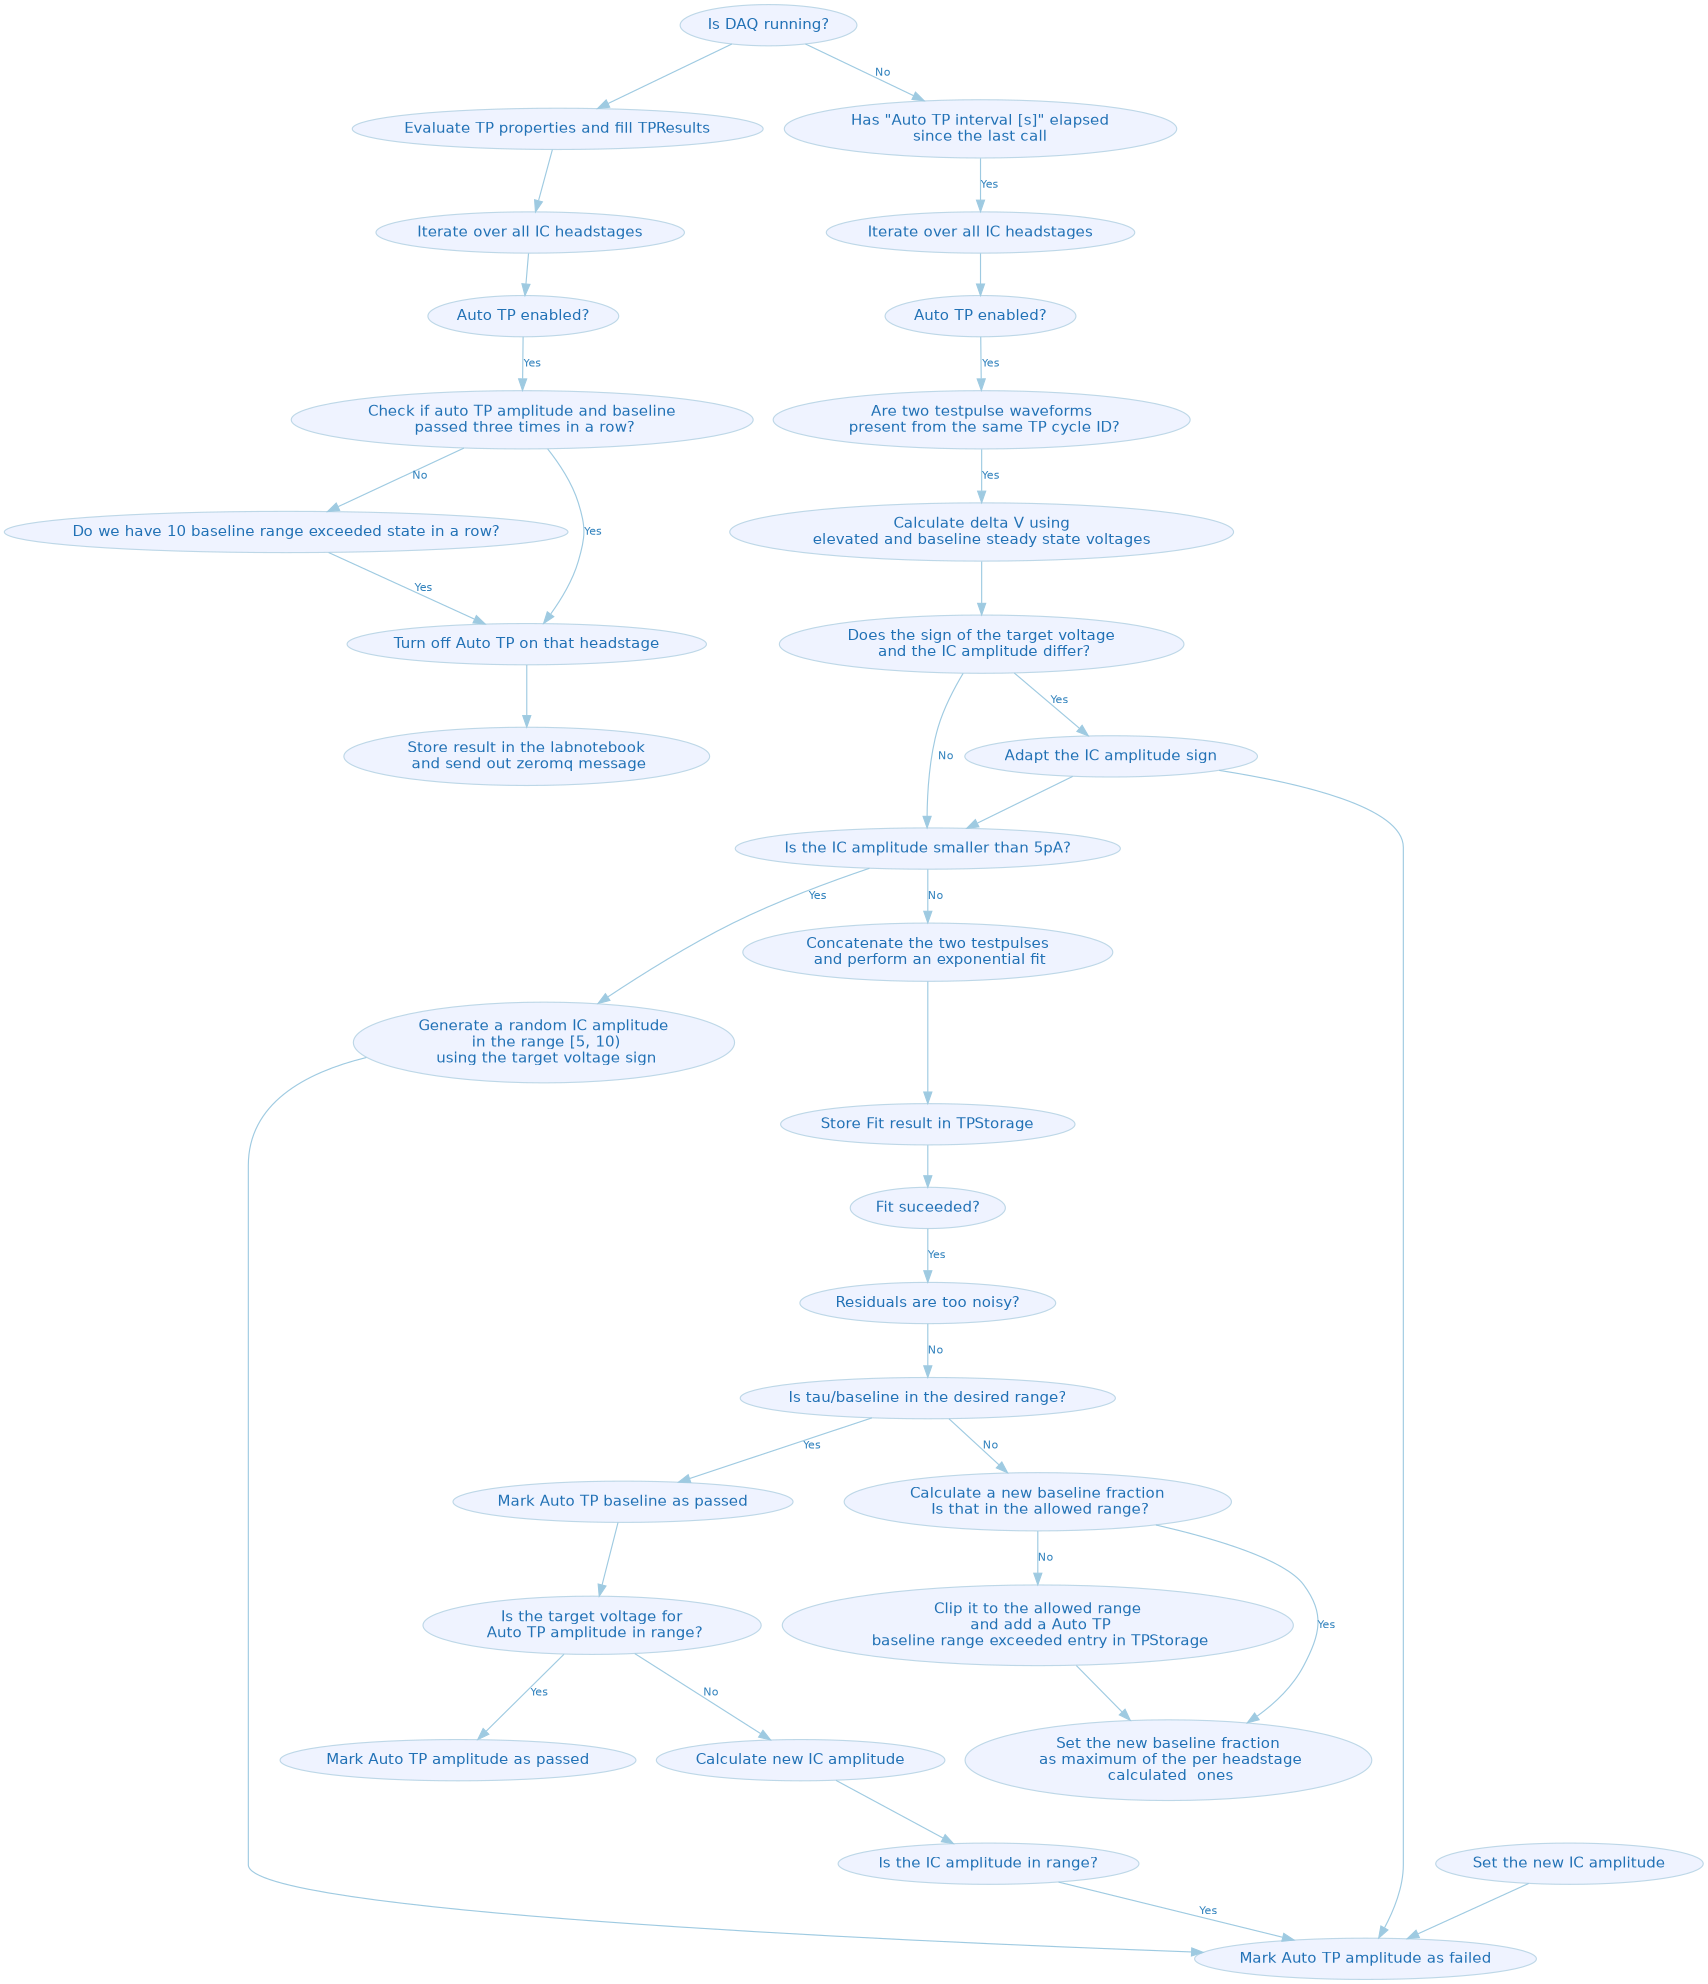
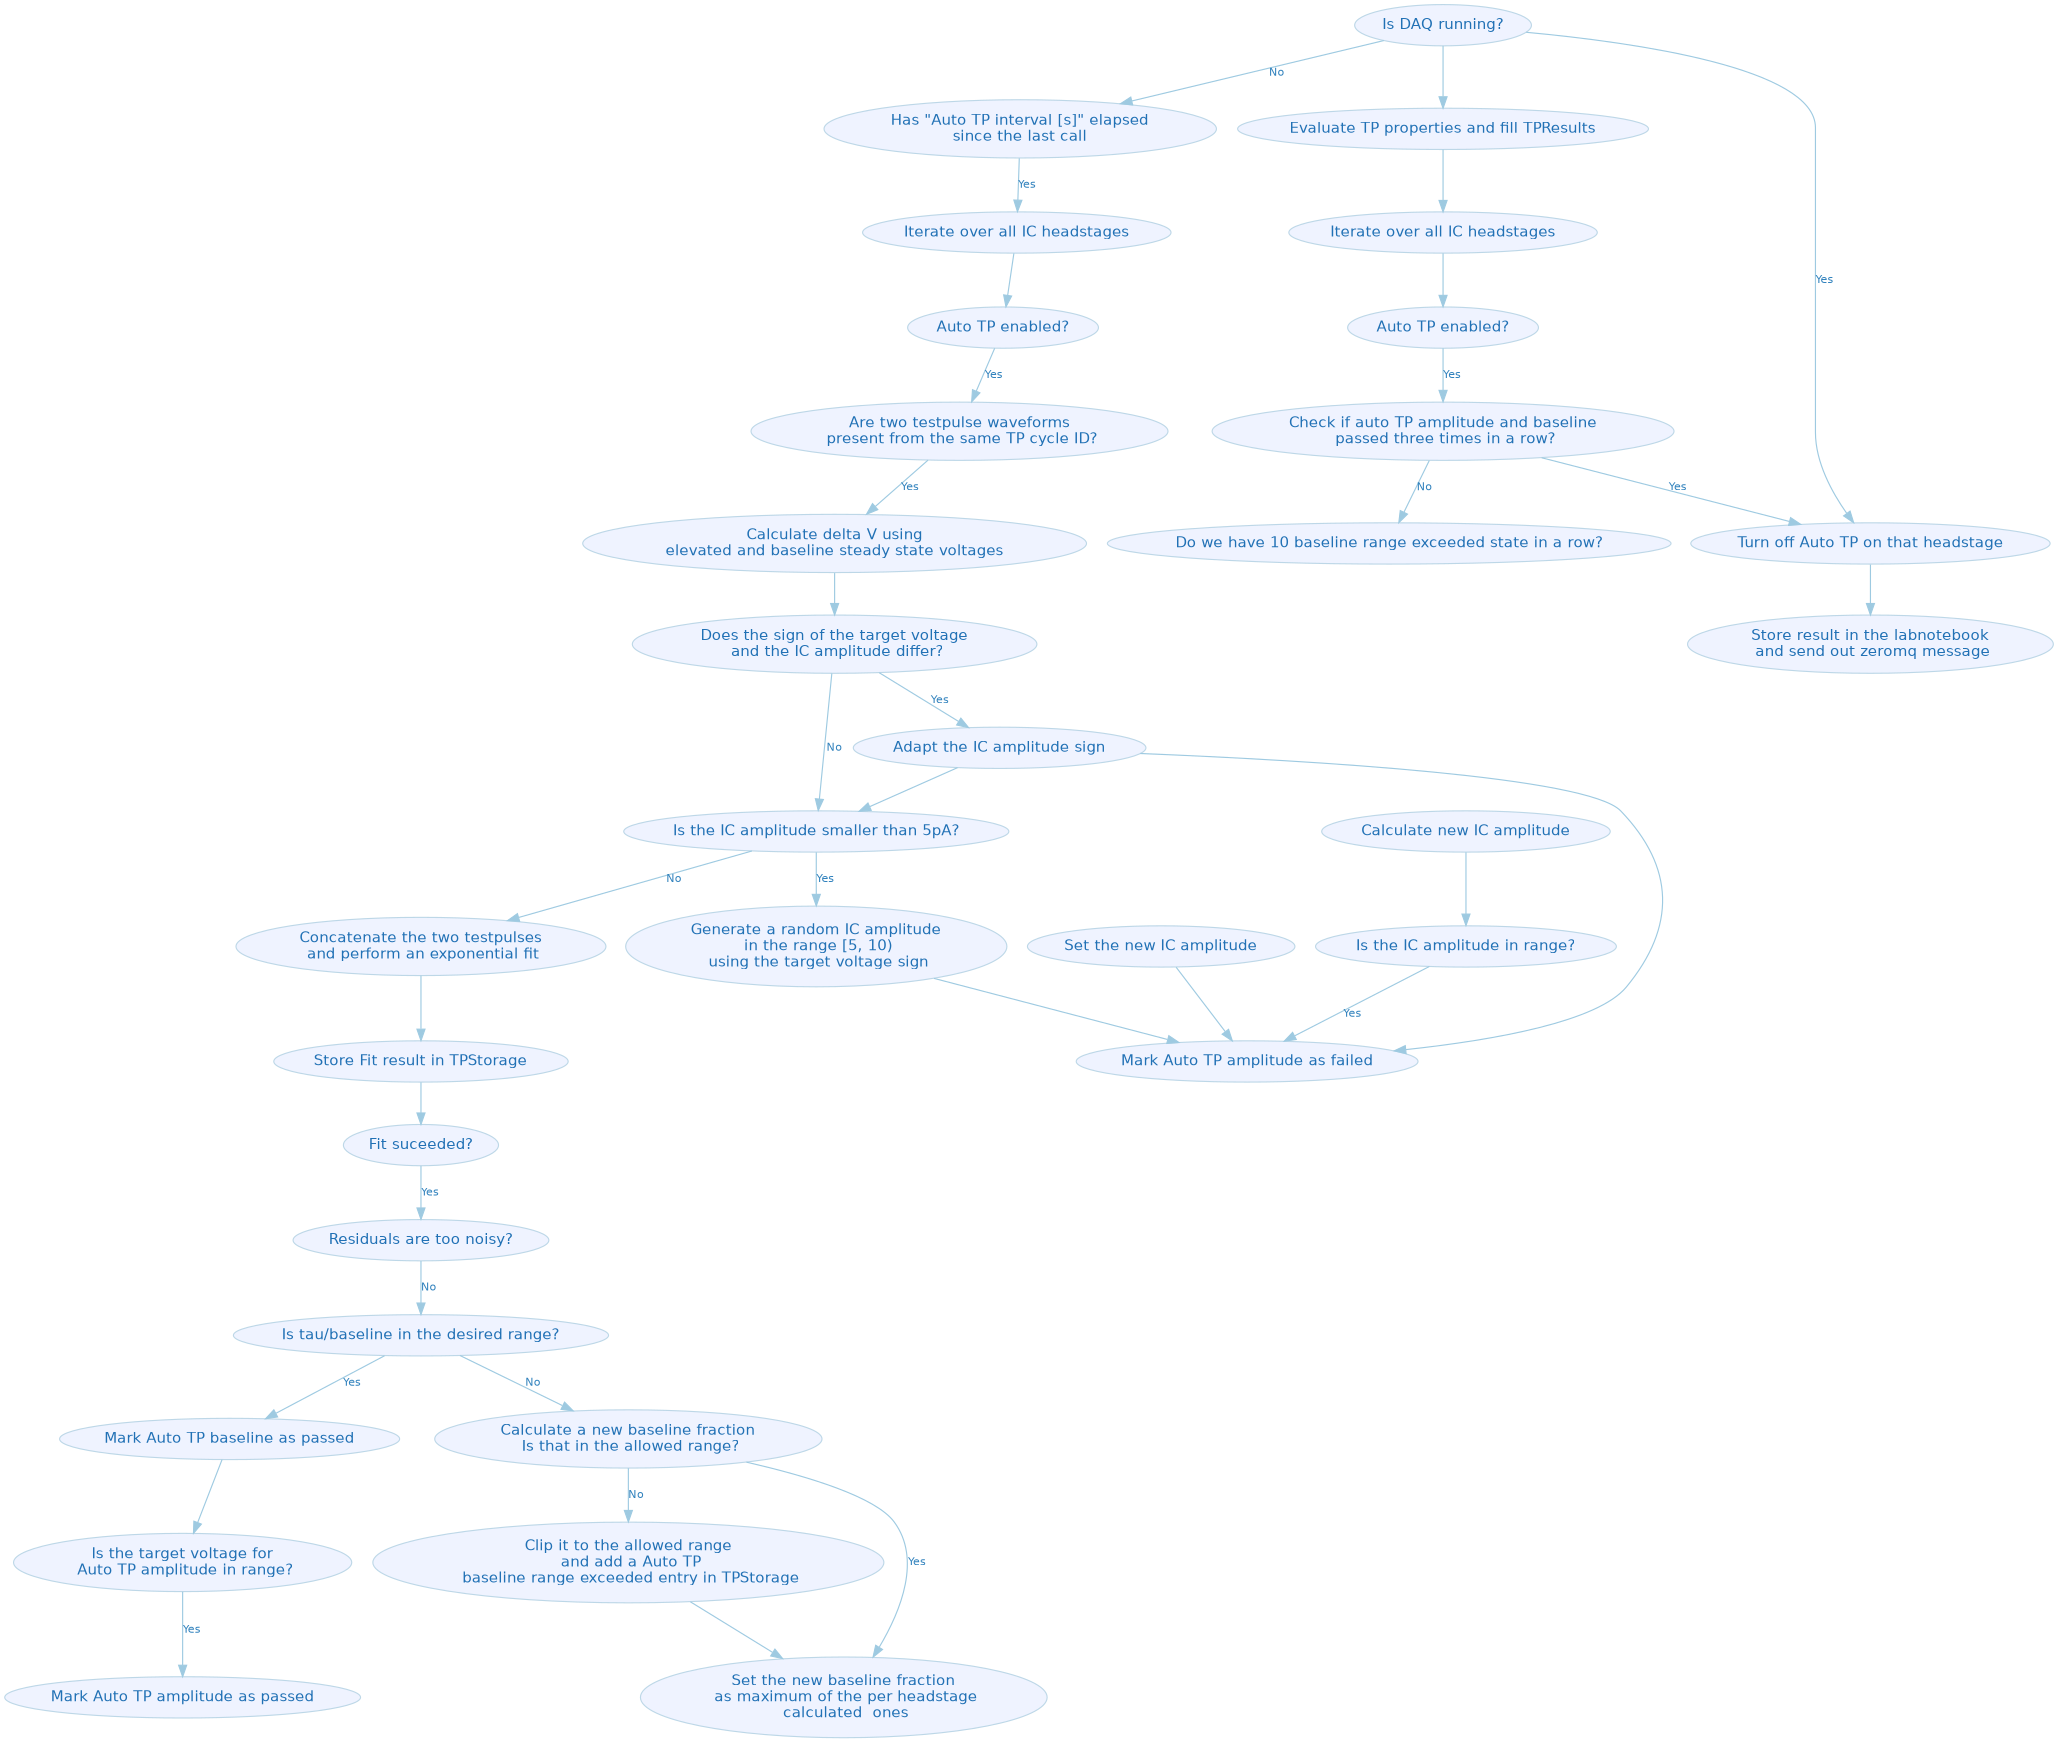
(402, 586) -> (1815, 165)
(698, 1694) -> none
